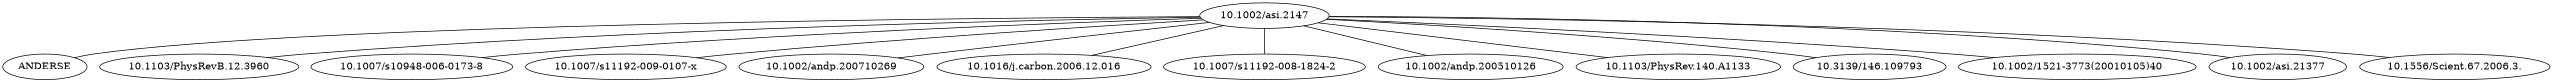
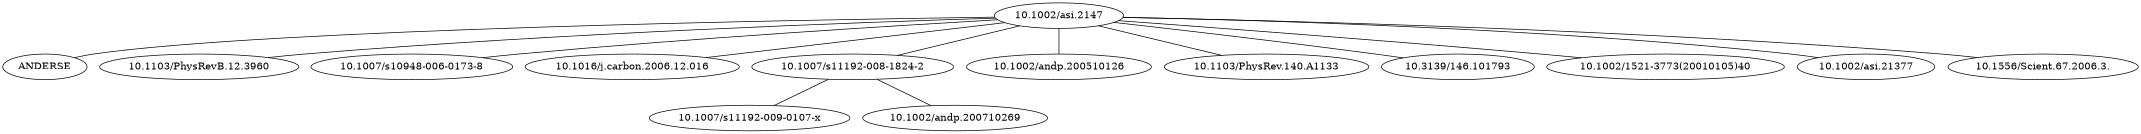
(950, 36) -> (801, 92)
(1054, 40) -> (904, 92)
(1870, 67) -> (1458, 67)
